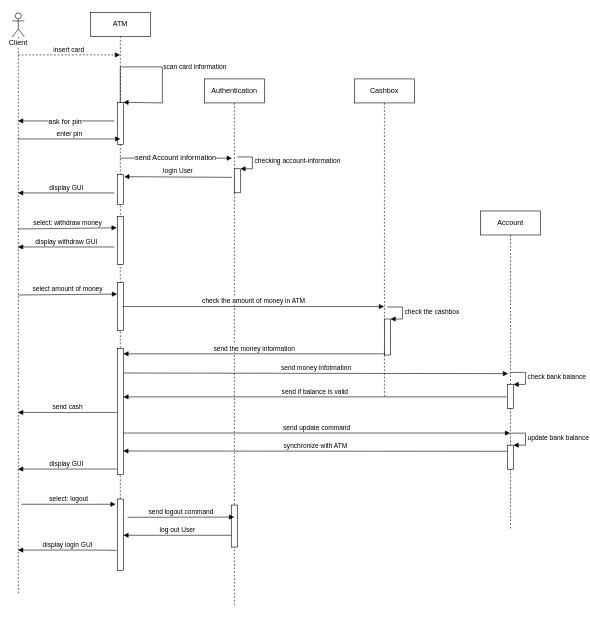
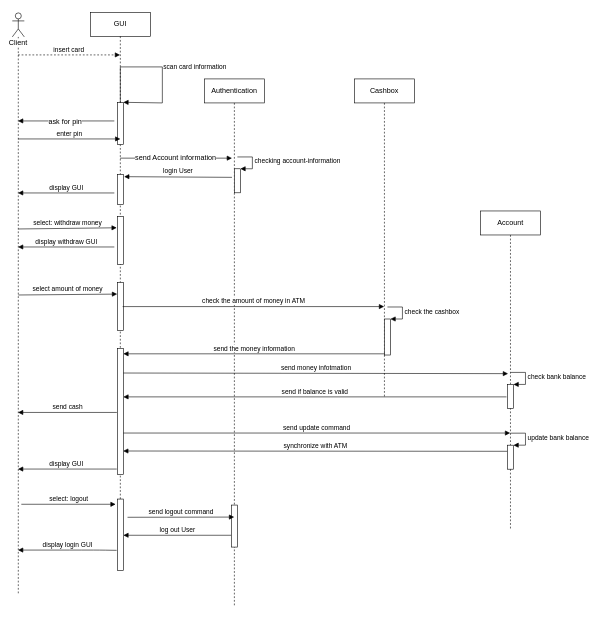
(120, 24) -> (120, 24)
